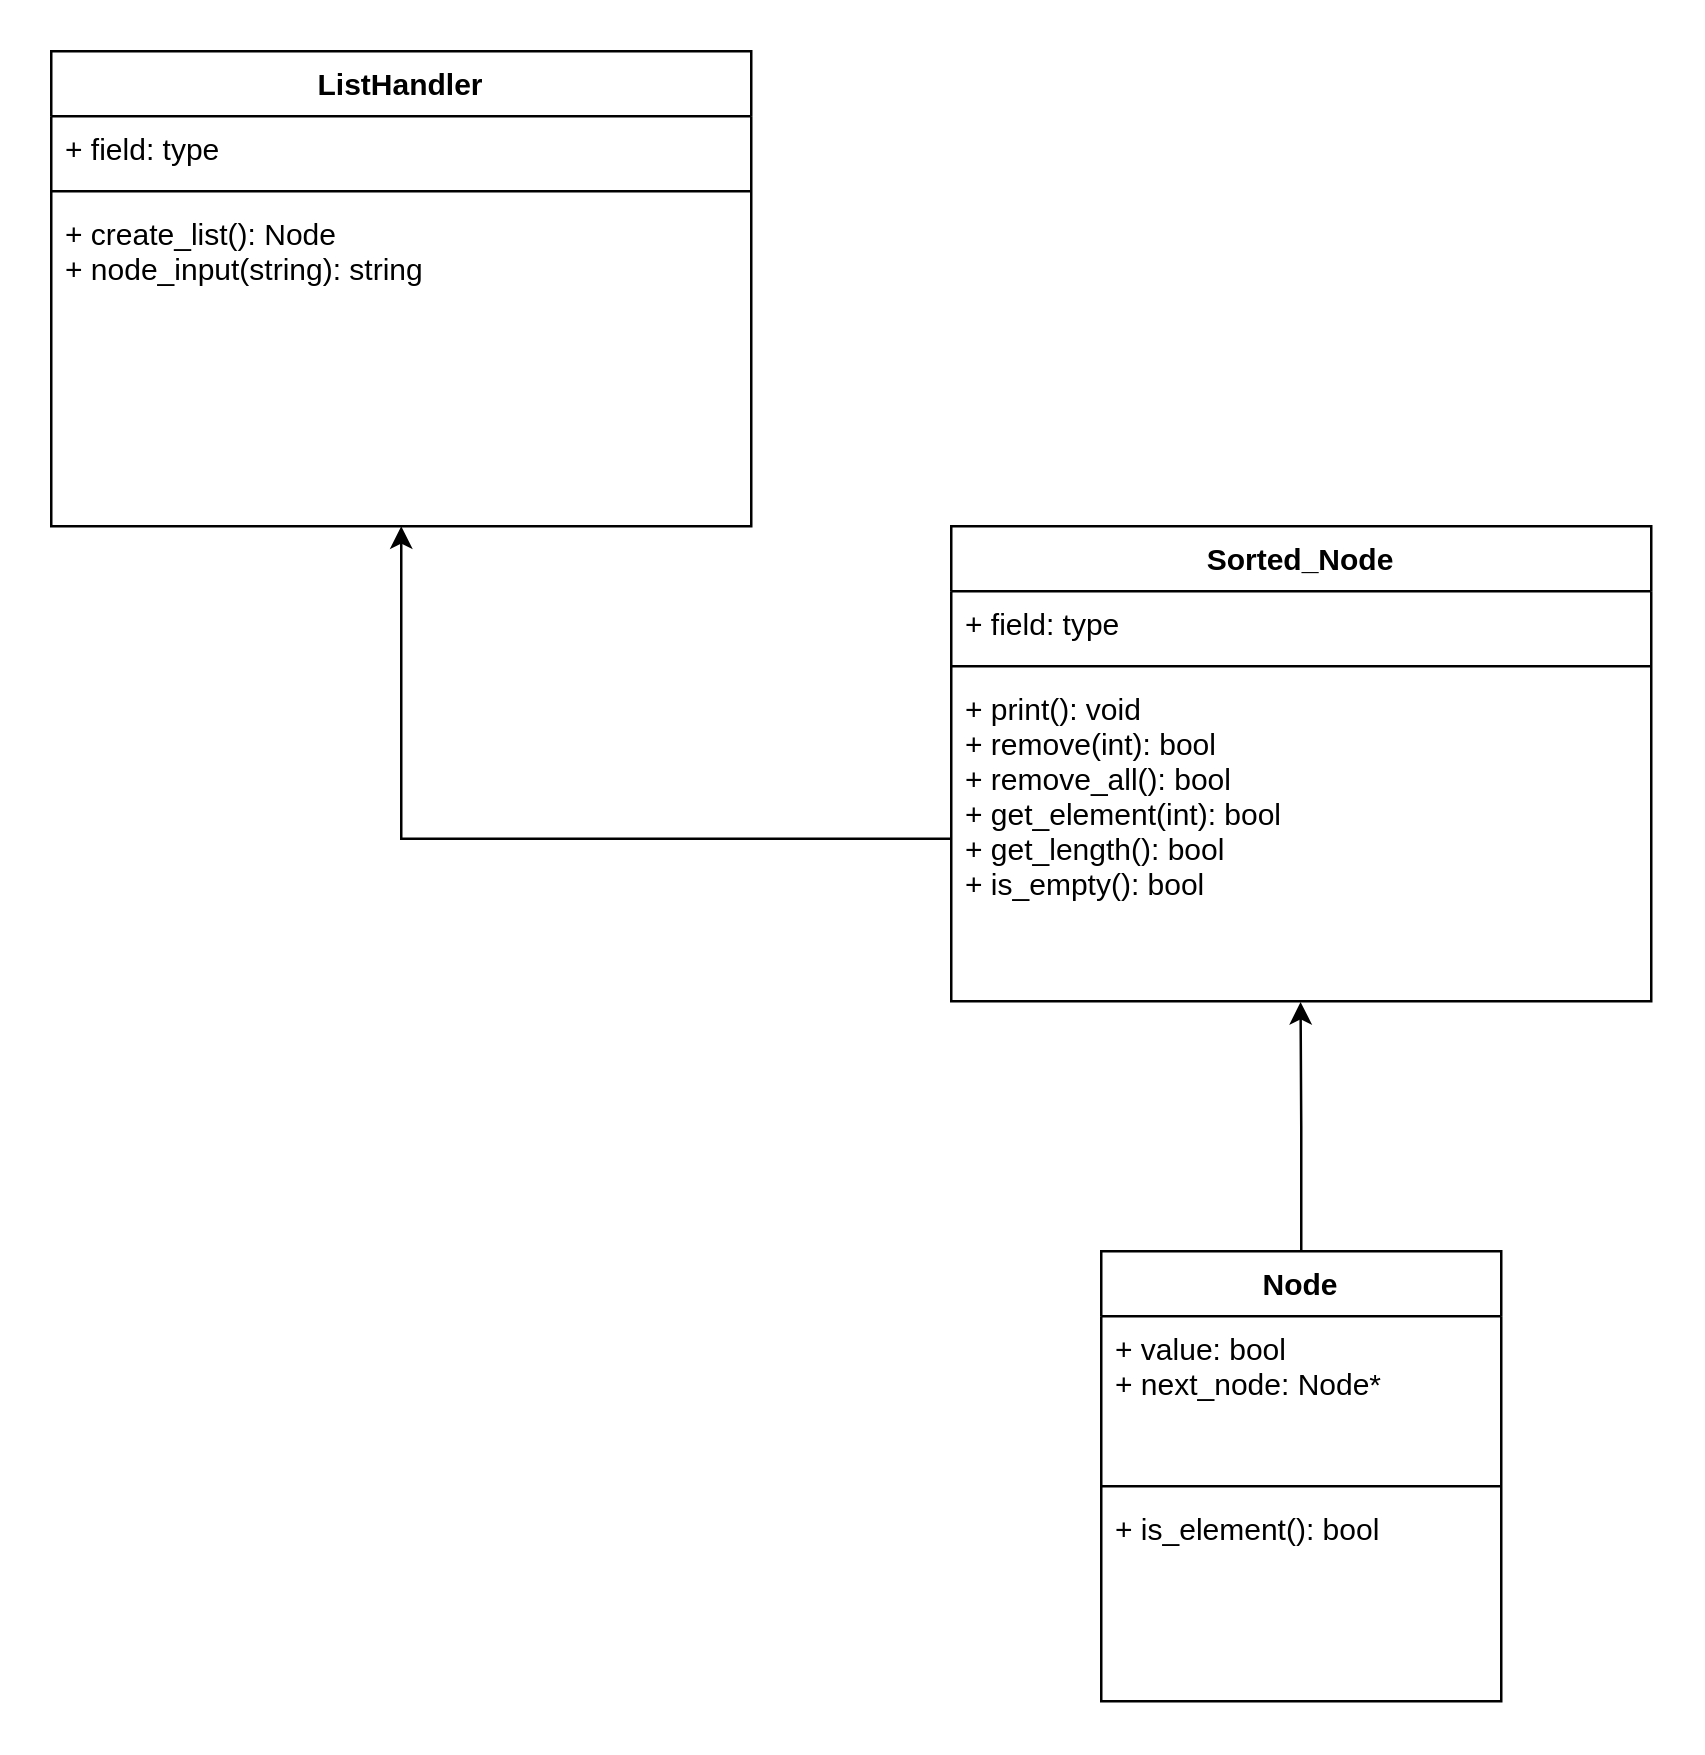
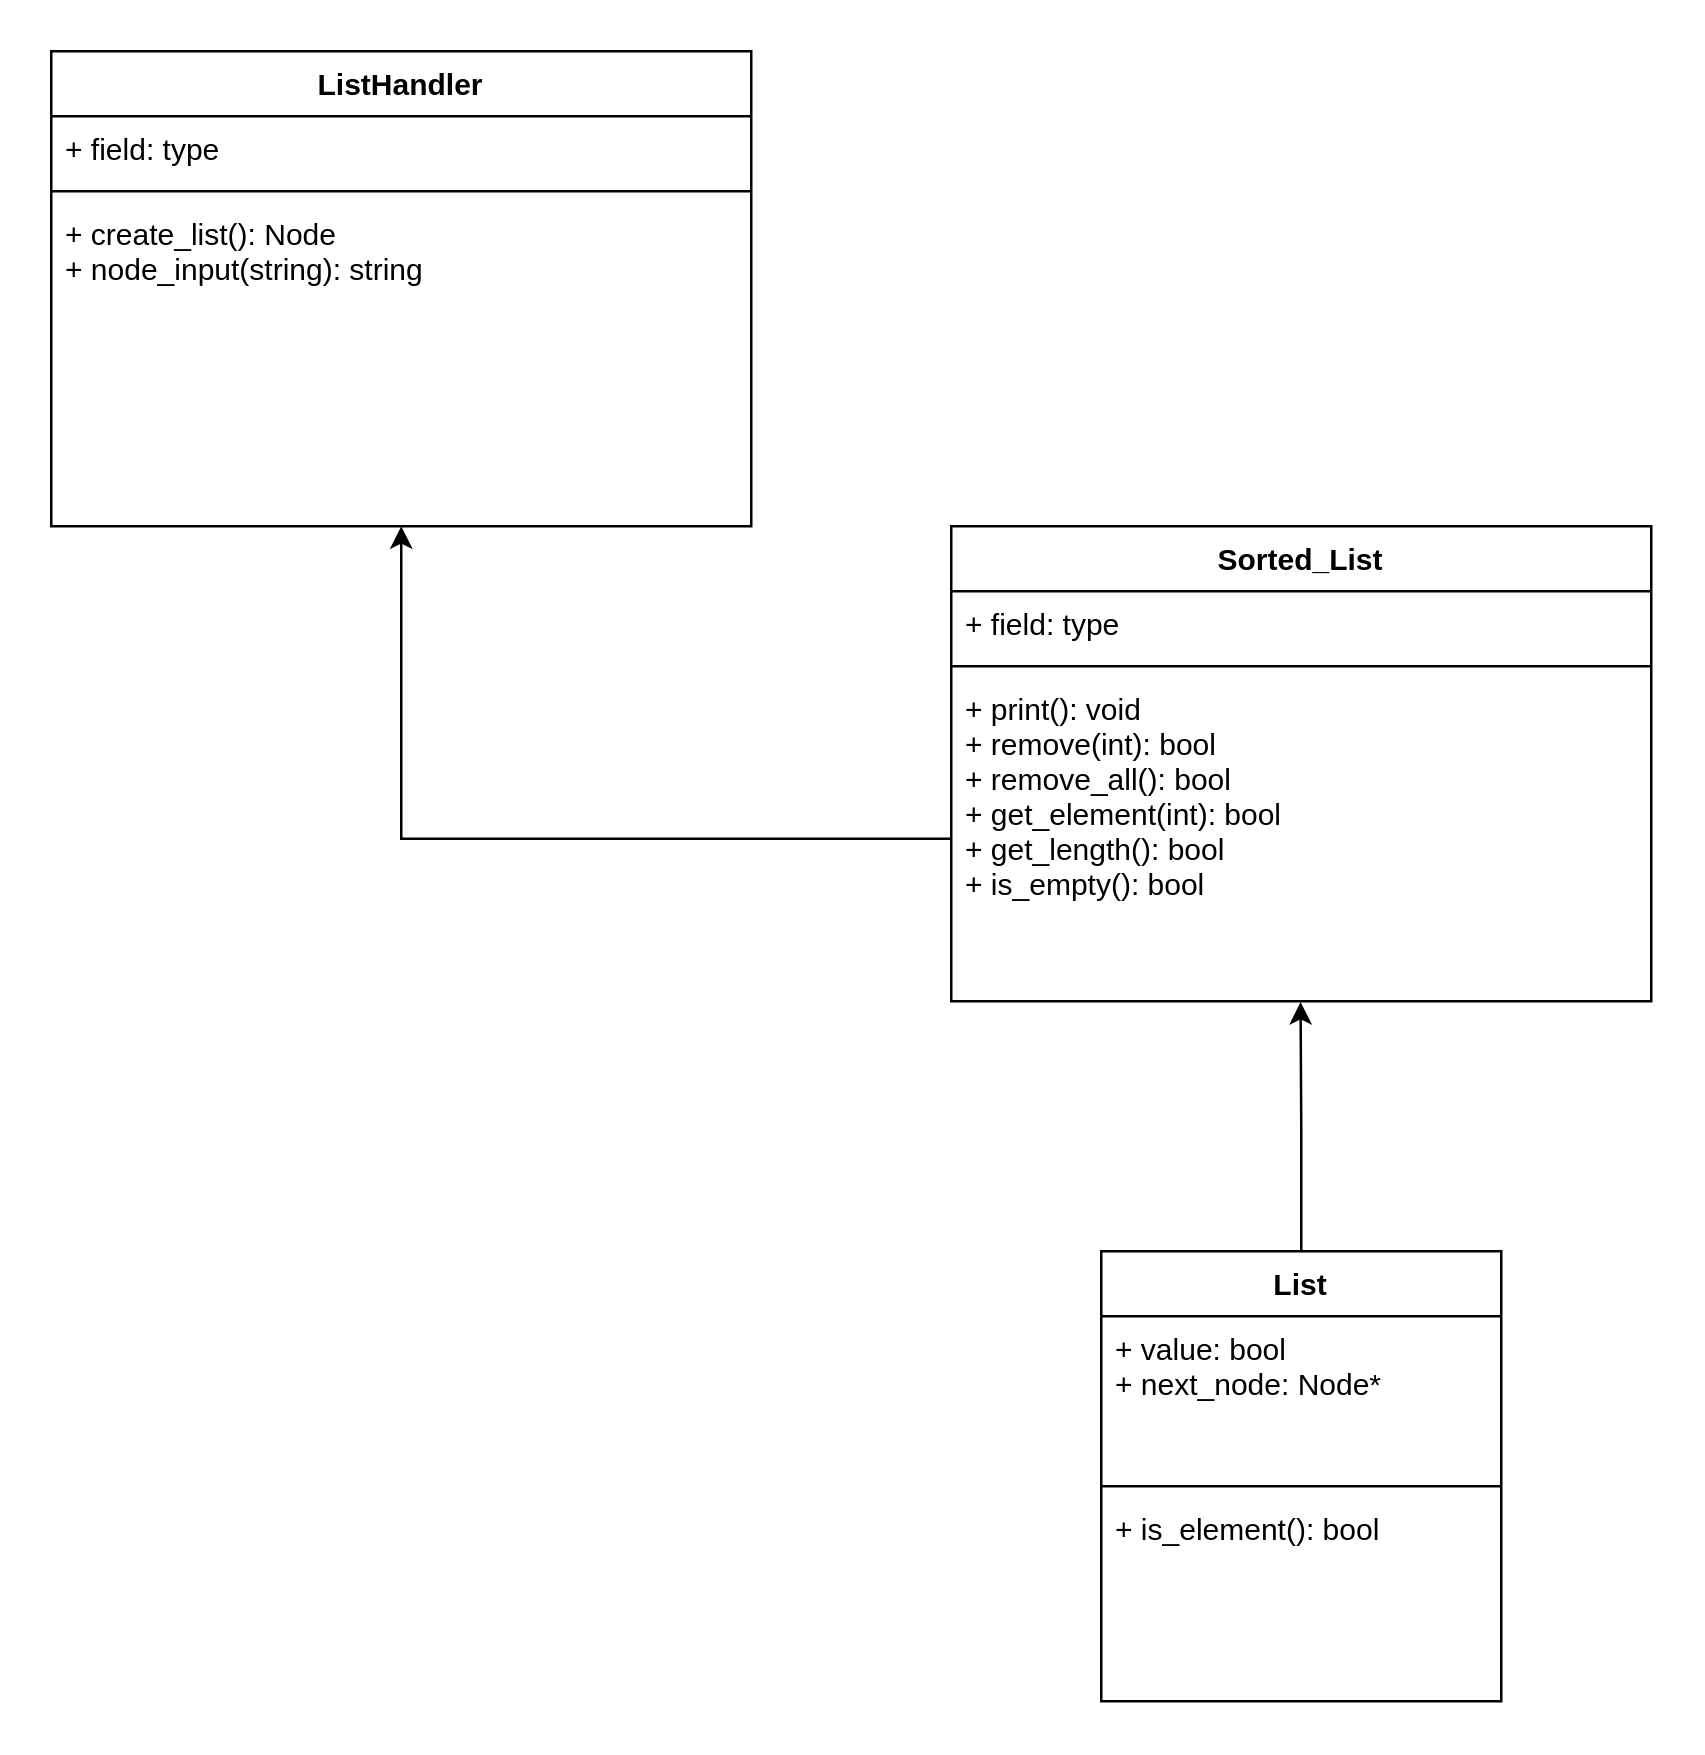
(1300, 560) -> (1300, 560)
(1300, 1285) -> (1300, 1285)
